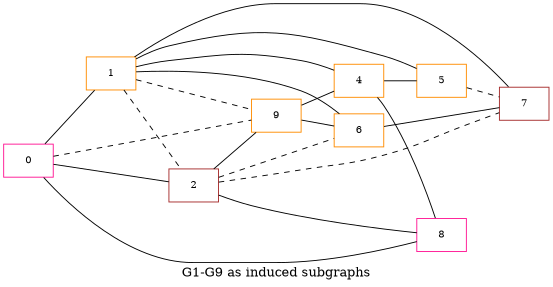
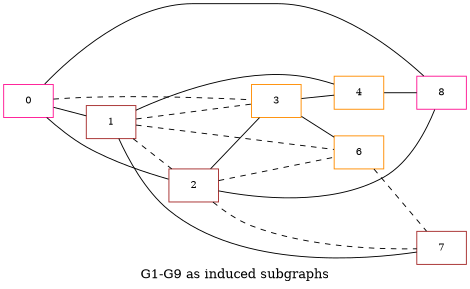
(111, 73) -> (111, 122)
(242, 77) -> (230, 137)
(442, 81) -> none
(276, 116) -> (276, 101)
(442, 117) -> (400, 200)
